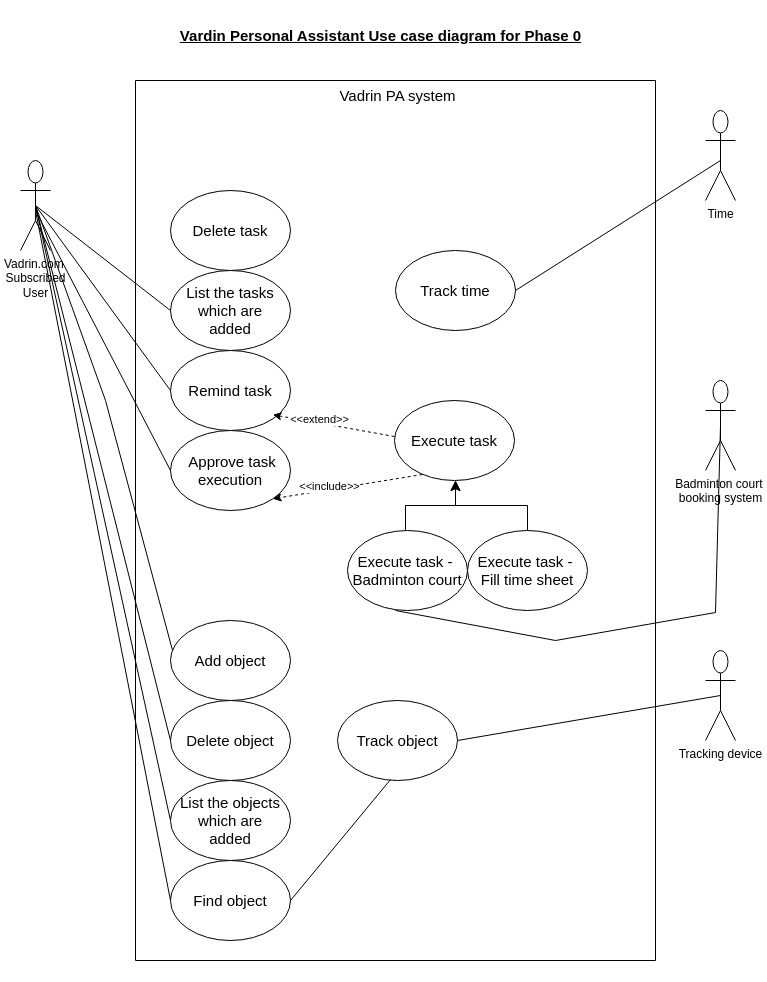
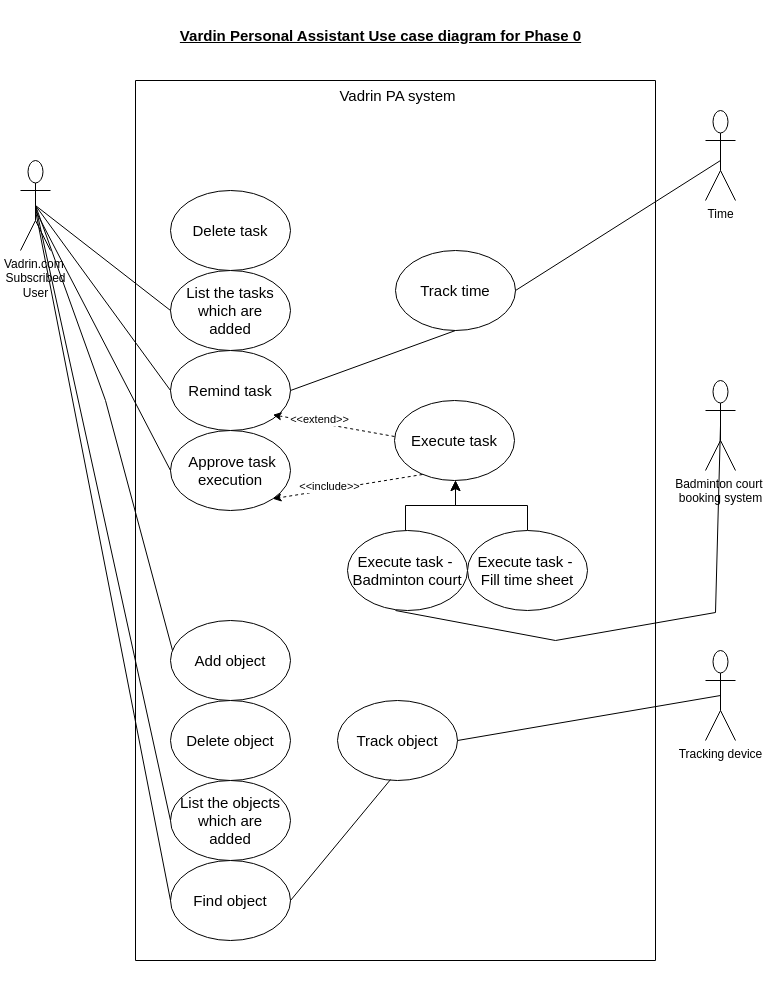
none -> (373, 361)
(89, 418) -> none
